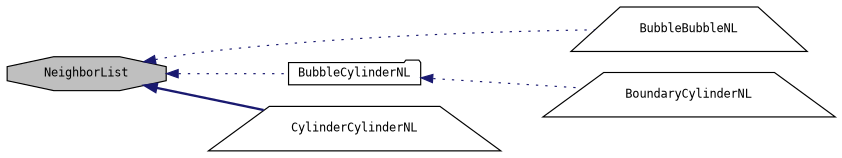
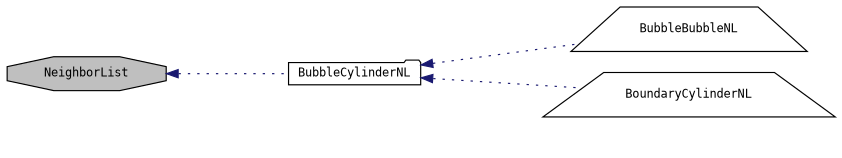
(375, 38) -> (506, 54)
(355, 129) -> none
